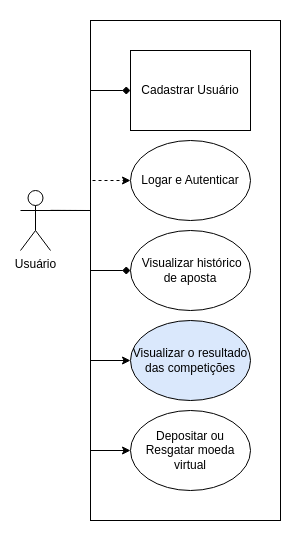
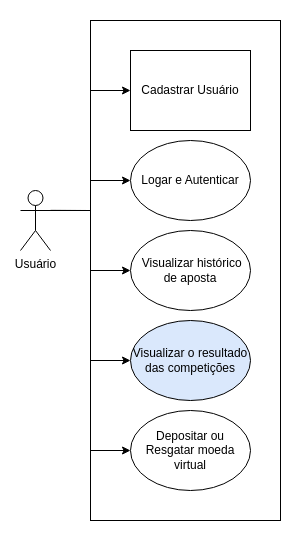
(122, 91) -> (122, 91)
(108, 181) -> (108, 181)
(122, 271) -> (122, 271)
